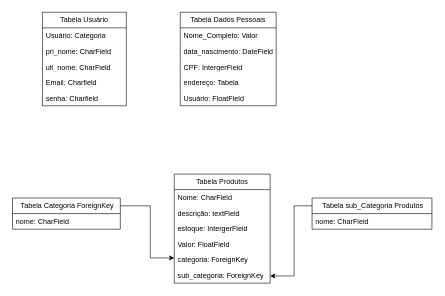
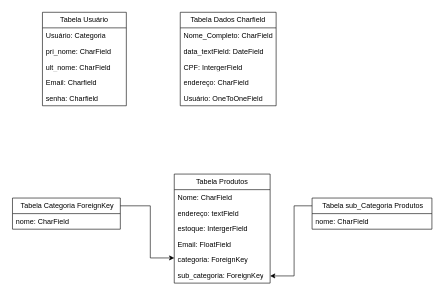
(228, 20) -> (228, 20)
(220, 36) -> (228, 36)
(229, 56) -> (229, 52)
(213, 83) -> (218, 83)
(217, 99) -> (224, 99)
(214, 214) -> (212, 214)
(207, 245) -> (206, 245)
